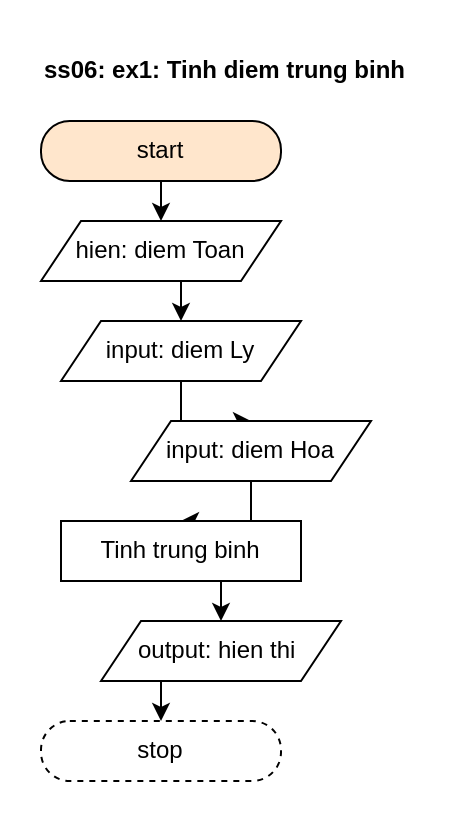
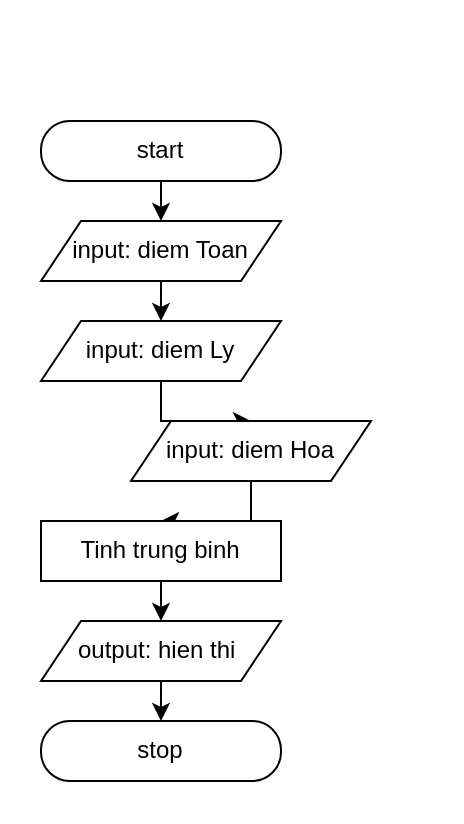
(231, 71) -> none
(161, 151) -> (161, 151)
(161, 251) -> (161, 251)
(181, 351) -> (161, 351)
(181, 551) -> (161, 551)
(221, 651) -> (161, 651)
(161, 751) -> (161, 751)
